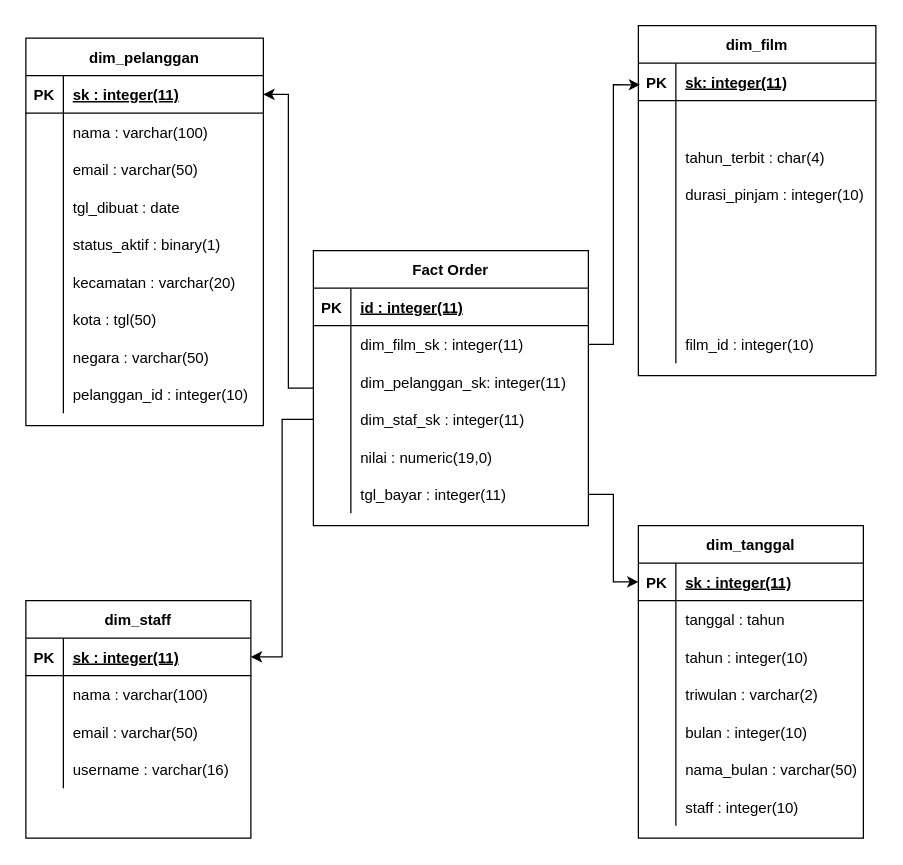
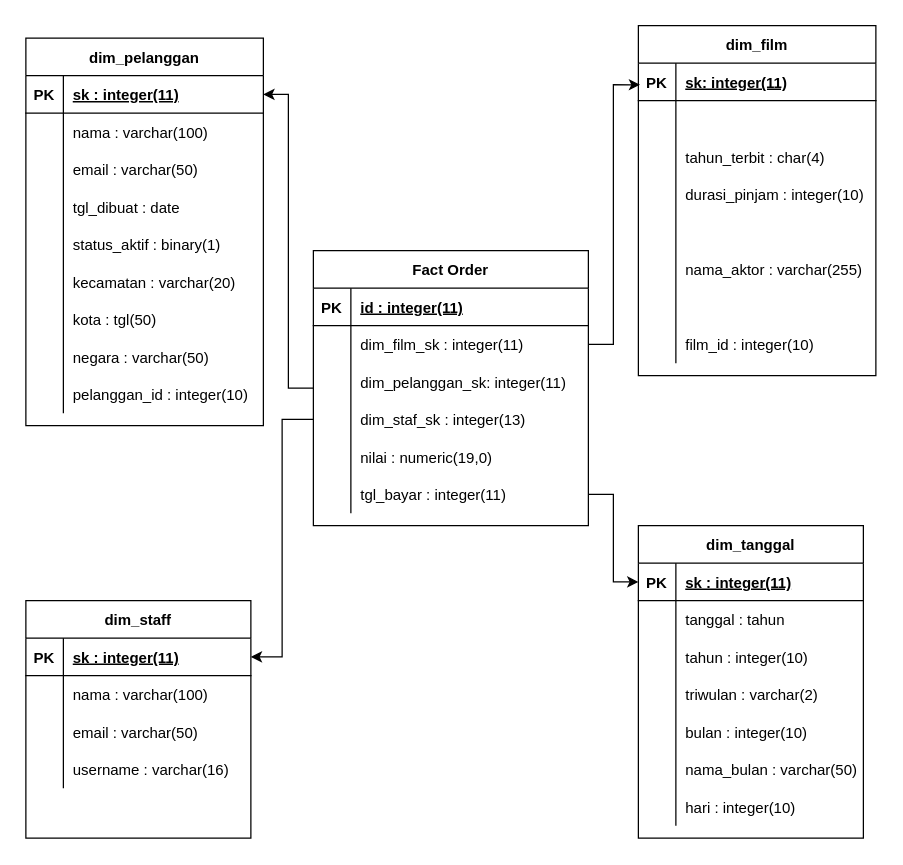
none -> (776, 269)
(455, 420) -> (455, 420)
(757, 808) -> (751, 808)
